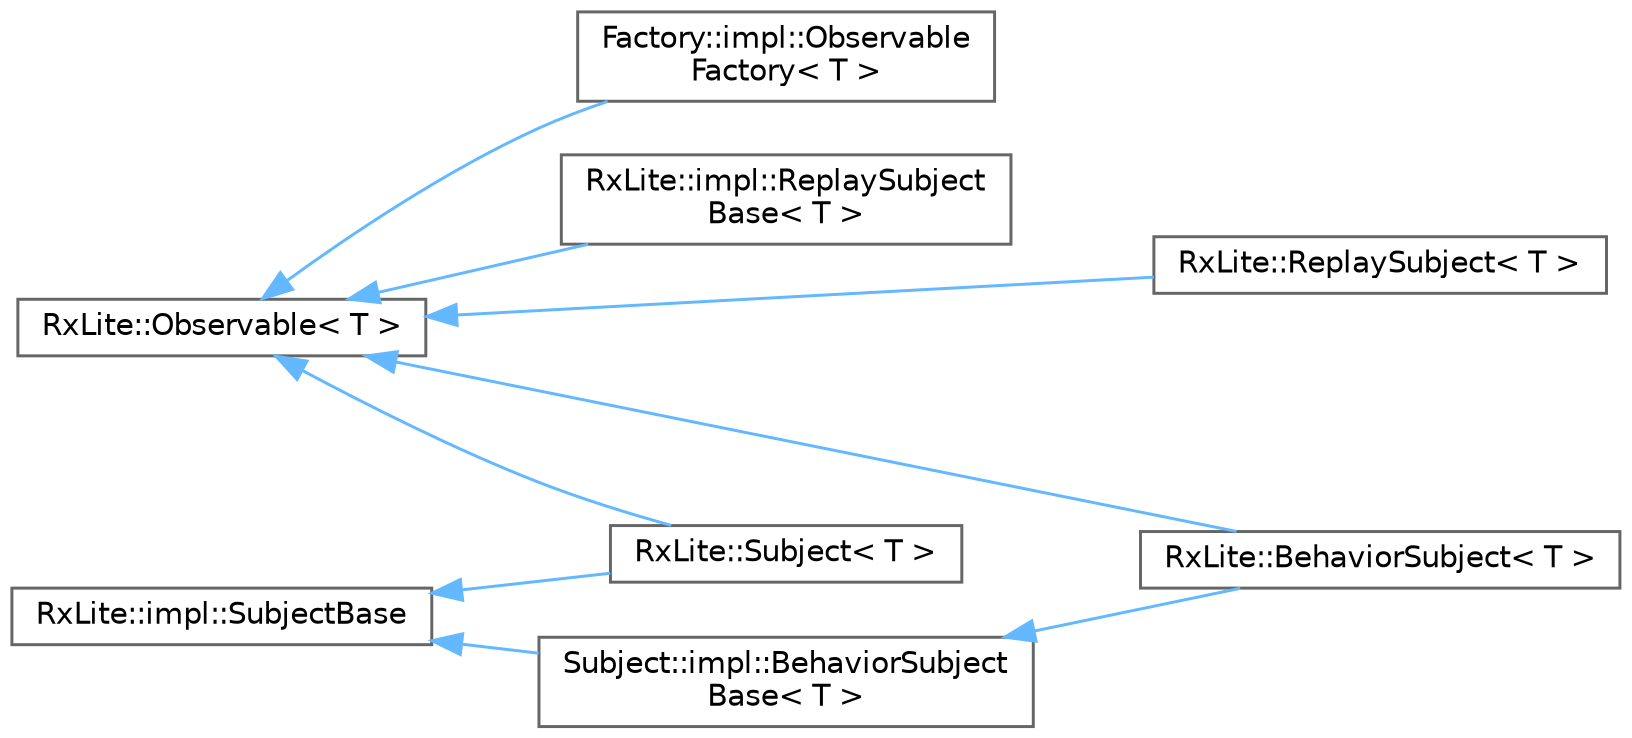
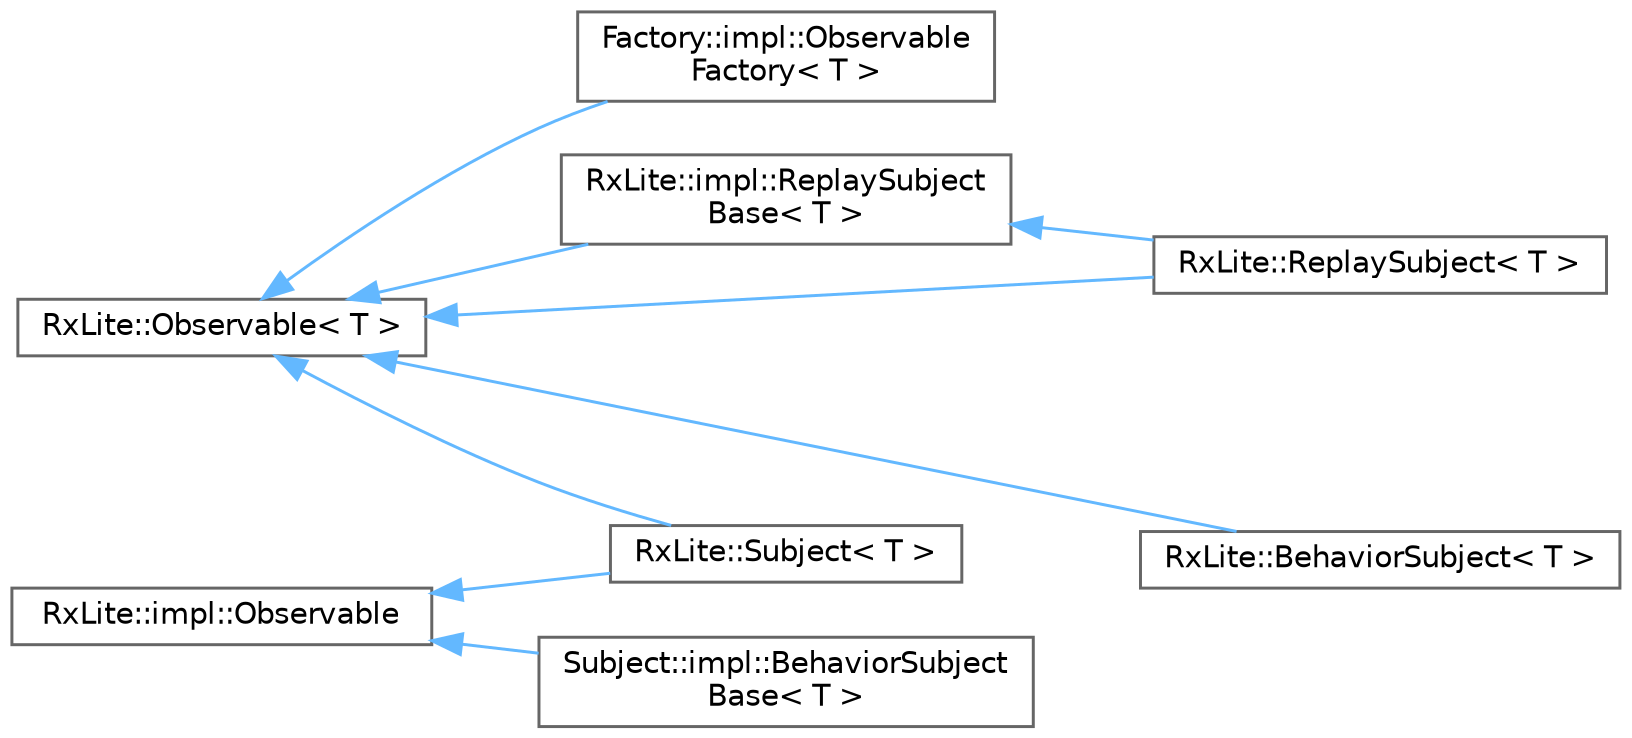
none -> (1097, 234)
(1137, 610) -> none
(222, 616) -> (222, 616)
